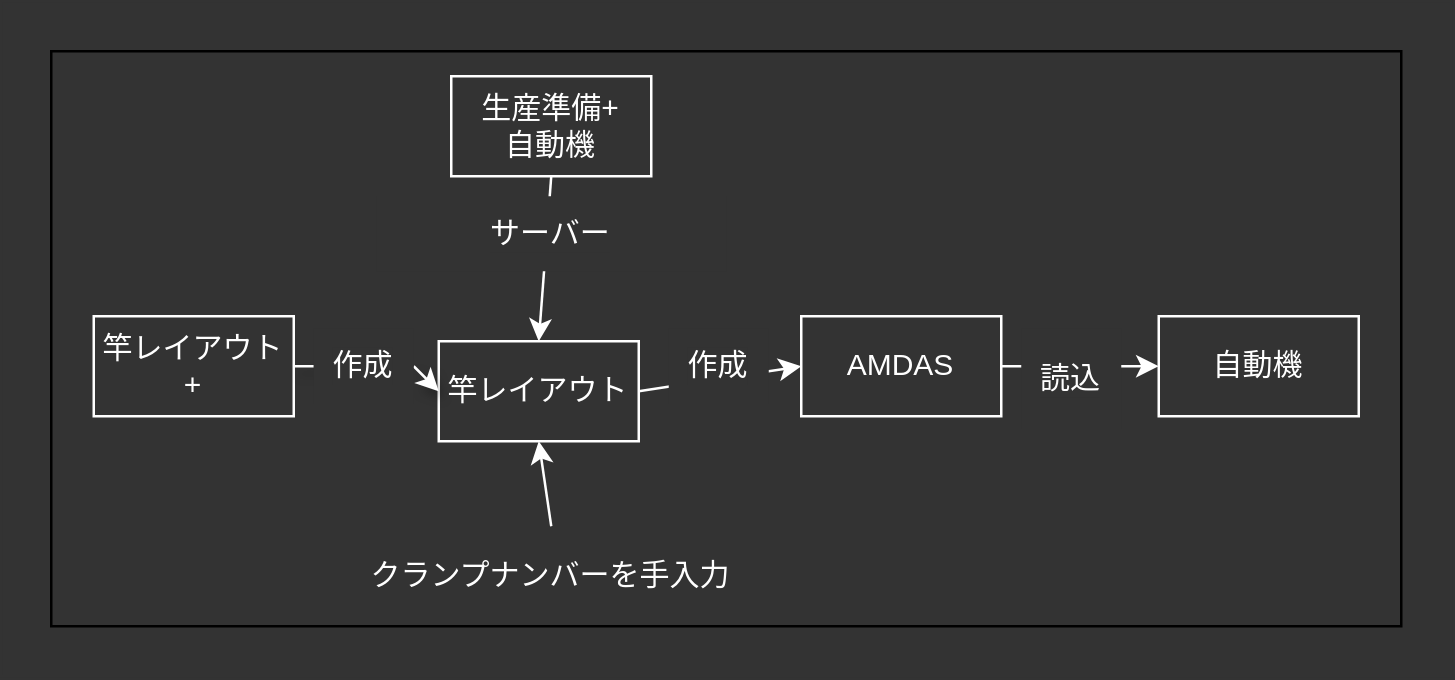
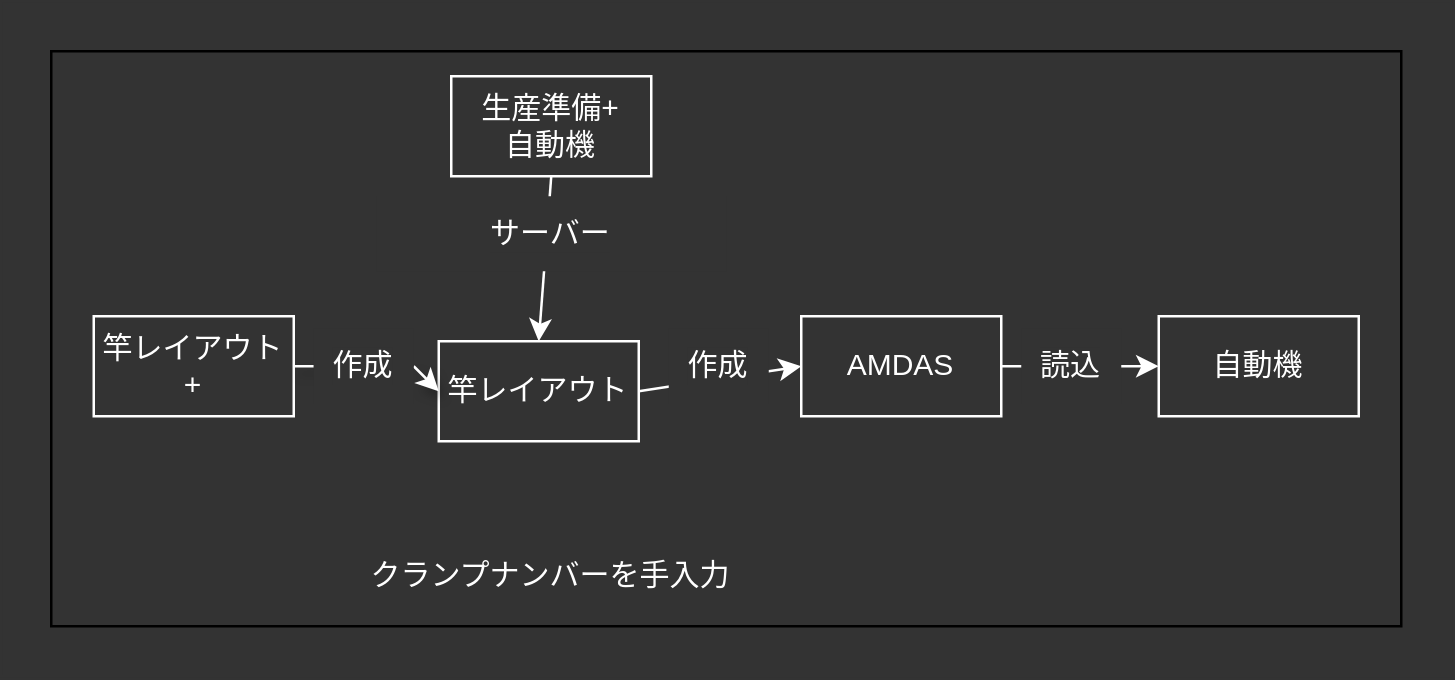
(1071, 379) -> (1071, 366)
(546, 492) -> none
